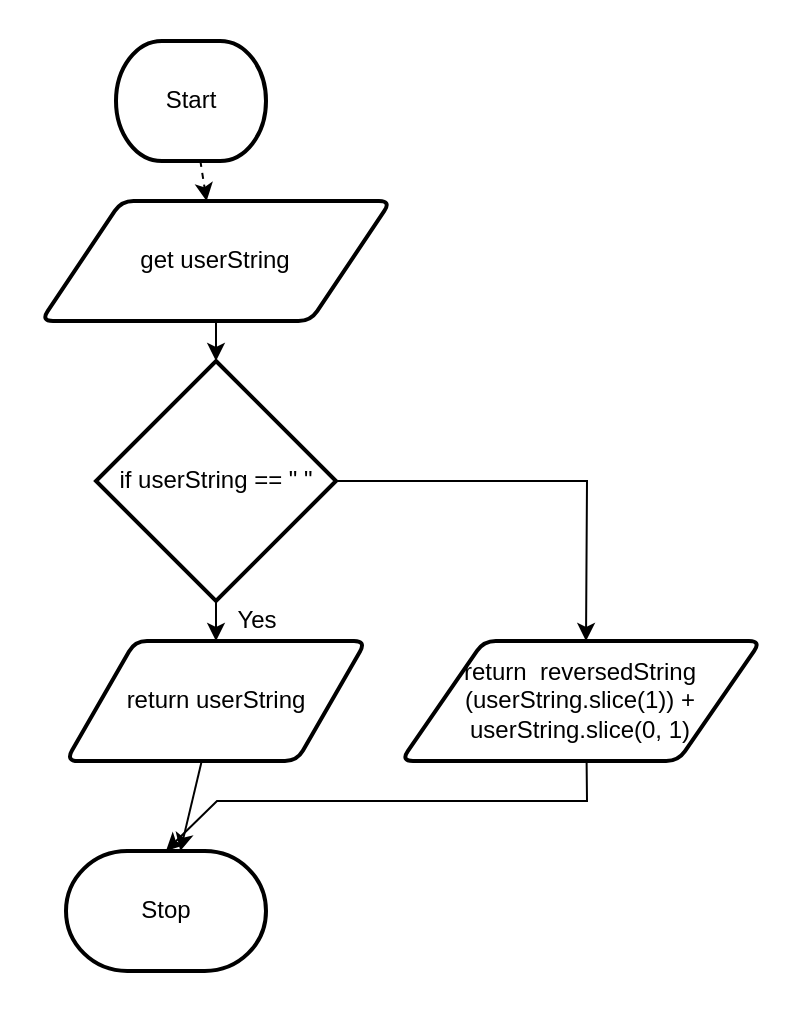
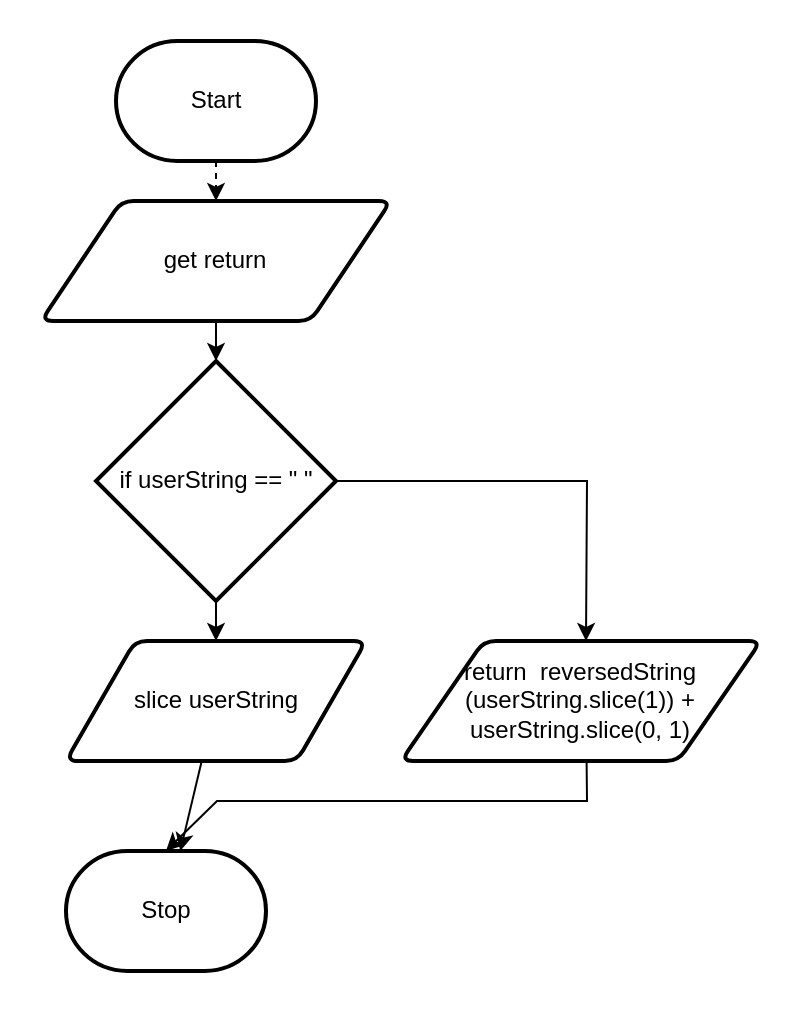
(191, 101) -> (216, 101)
(216, 261) -> (216, 261)
(256, 621) -> none
(217, 701) -> (217, 701)
